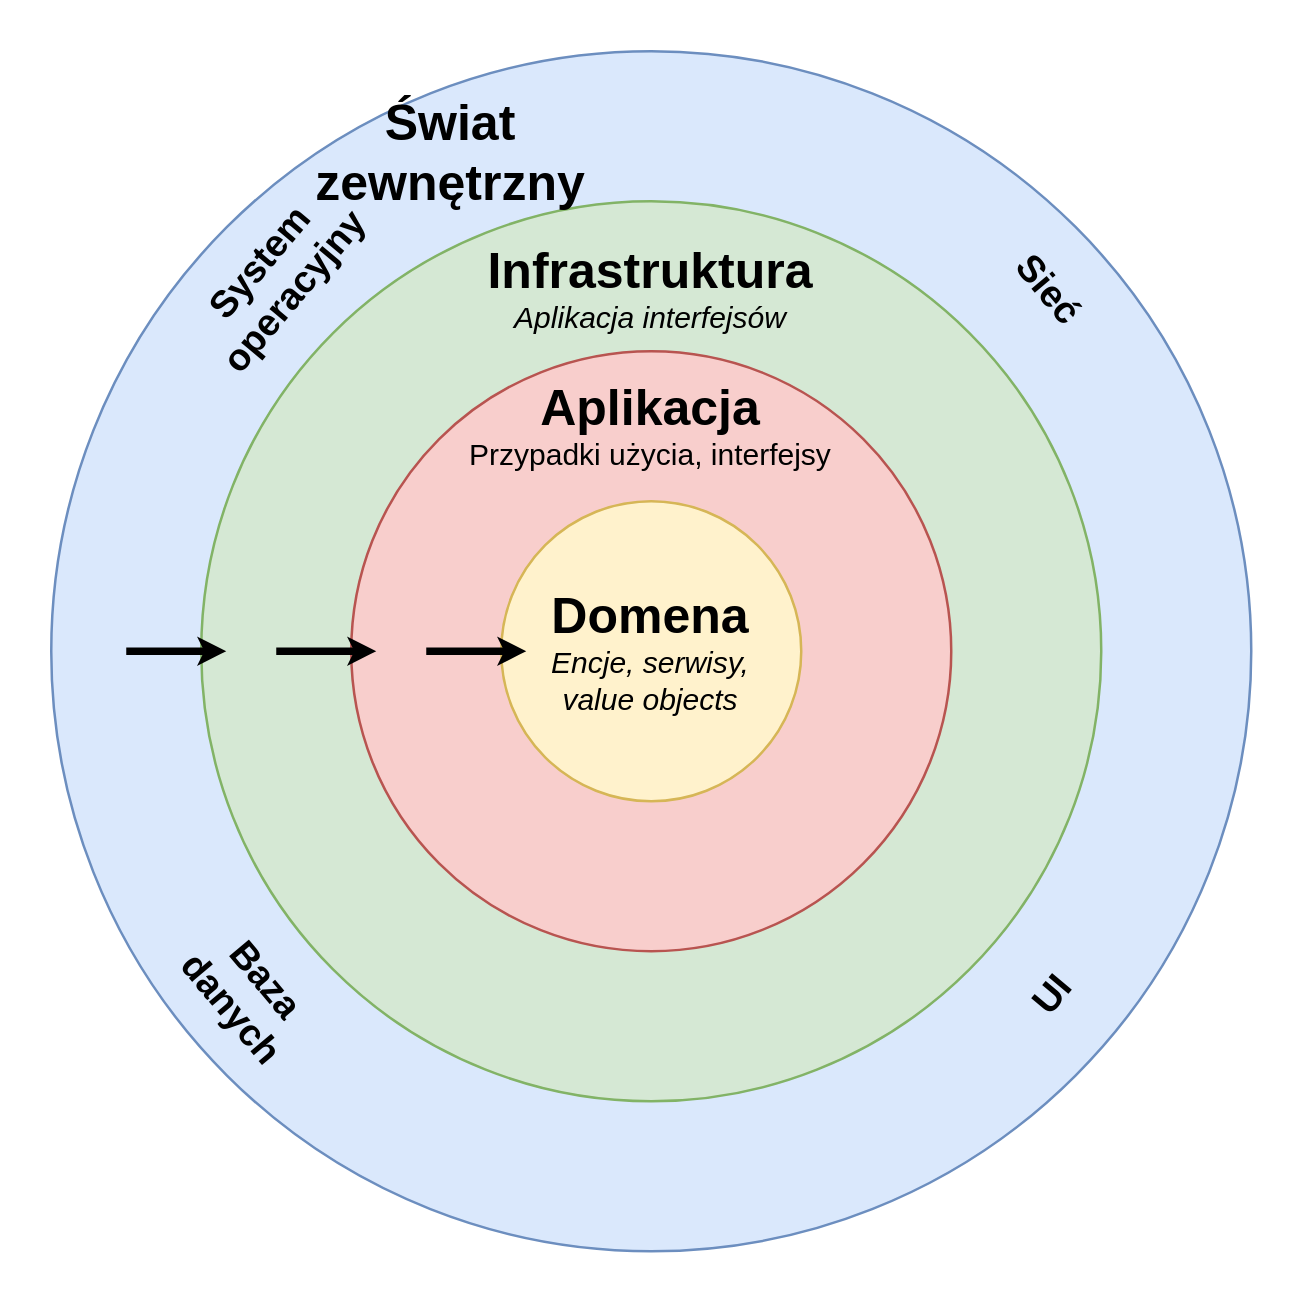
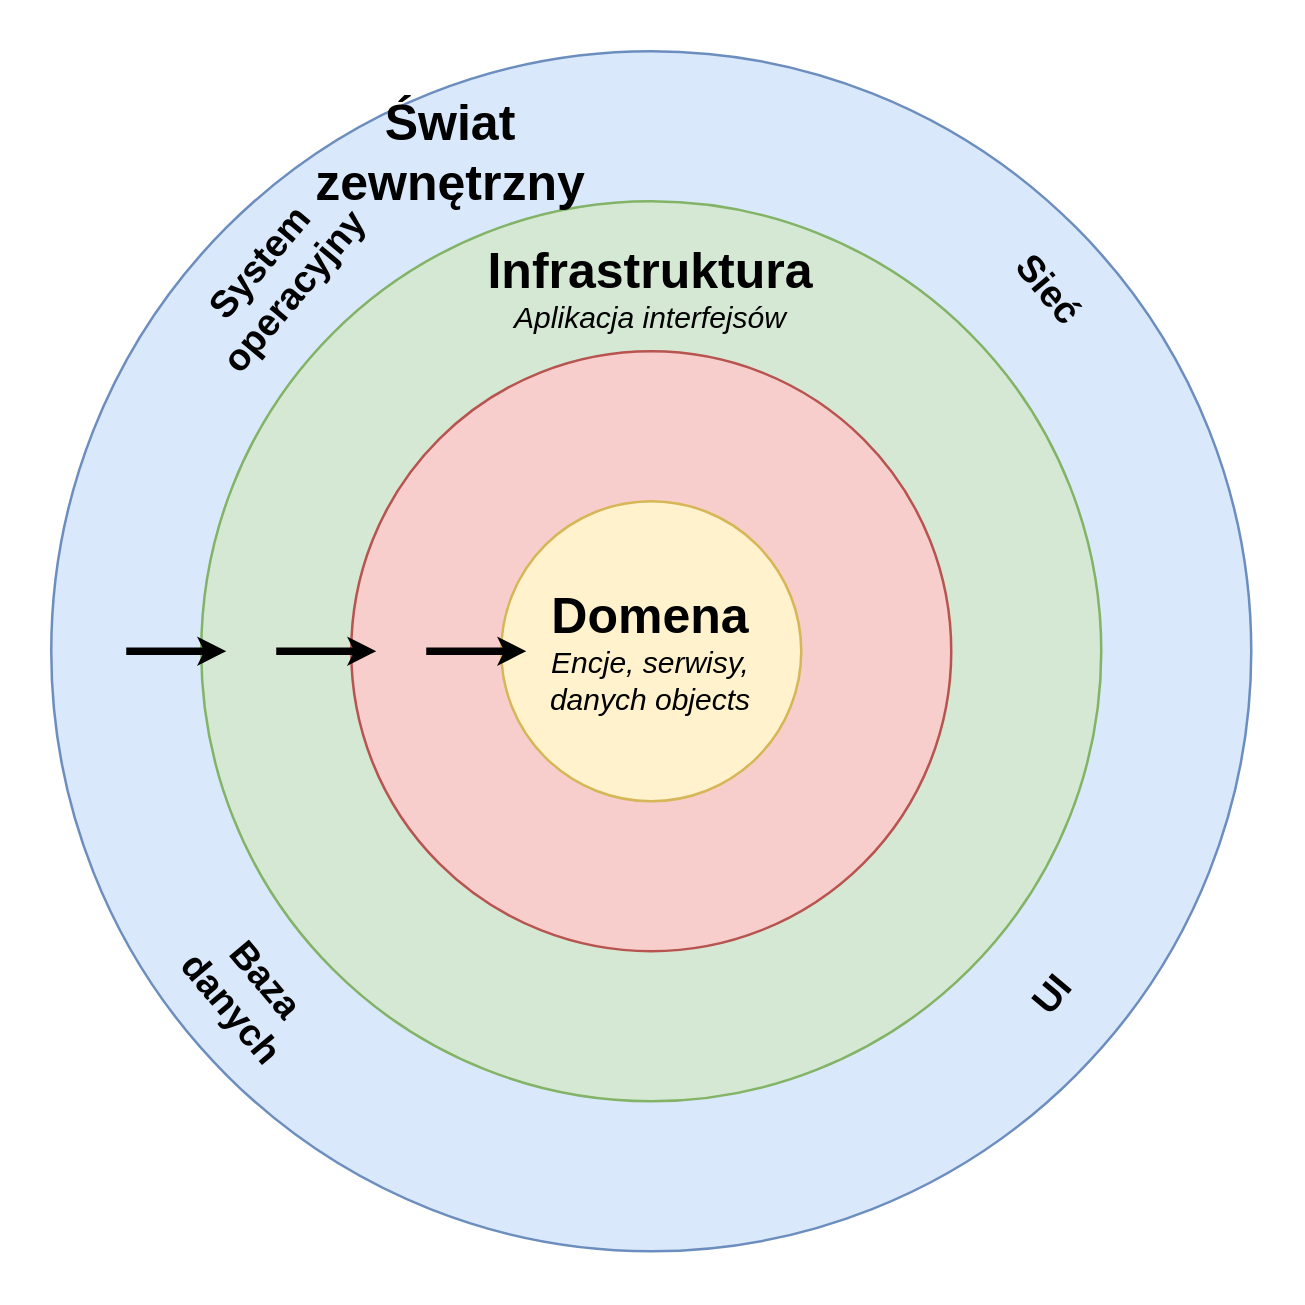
(651, 426) -> none
(651, 651) -> (651, 651)
